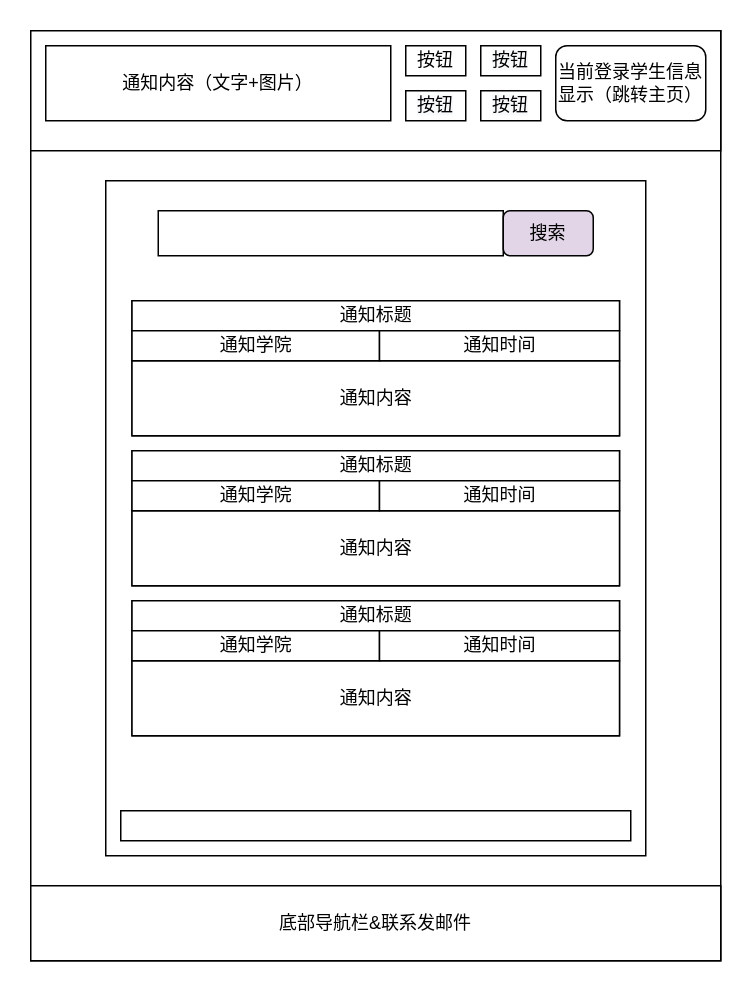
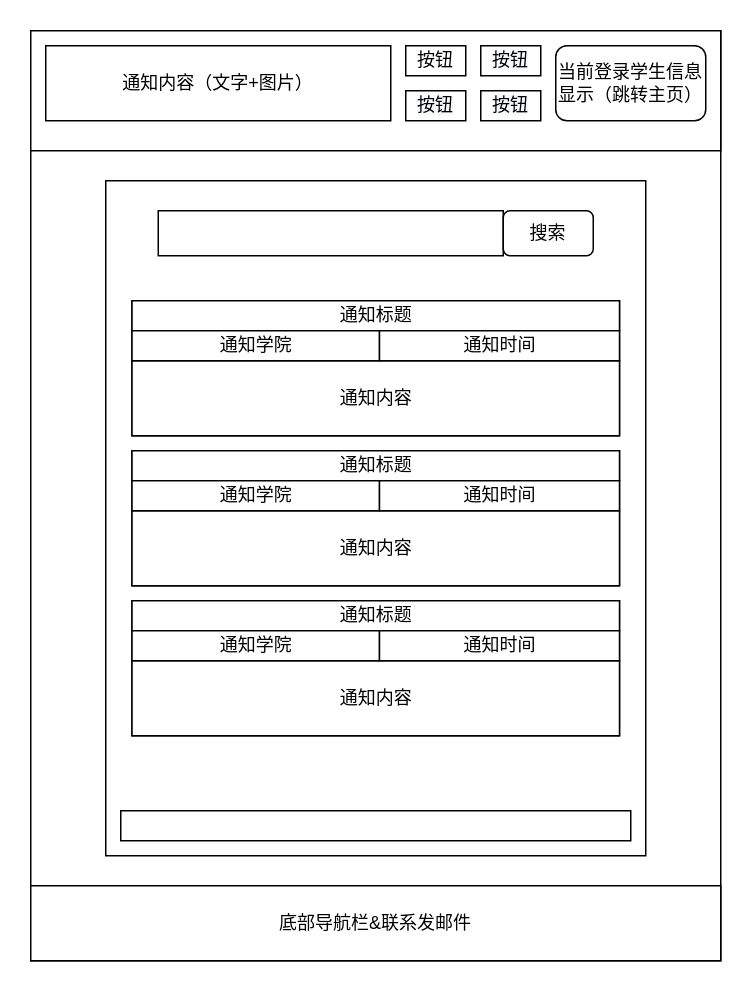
(548, 233) -> (548, 233)
